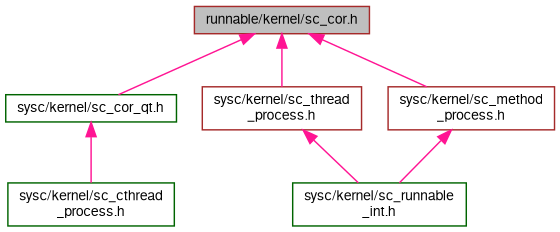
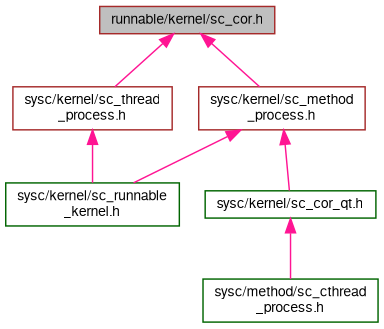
(180, 67) -> (287, 168)
(91, 204) -> (291, 301)
(379, 204) -> (93, 204)
